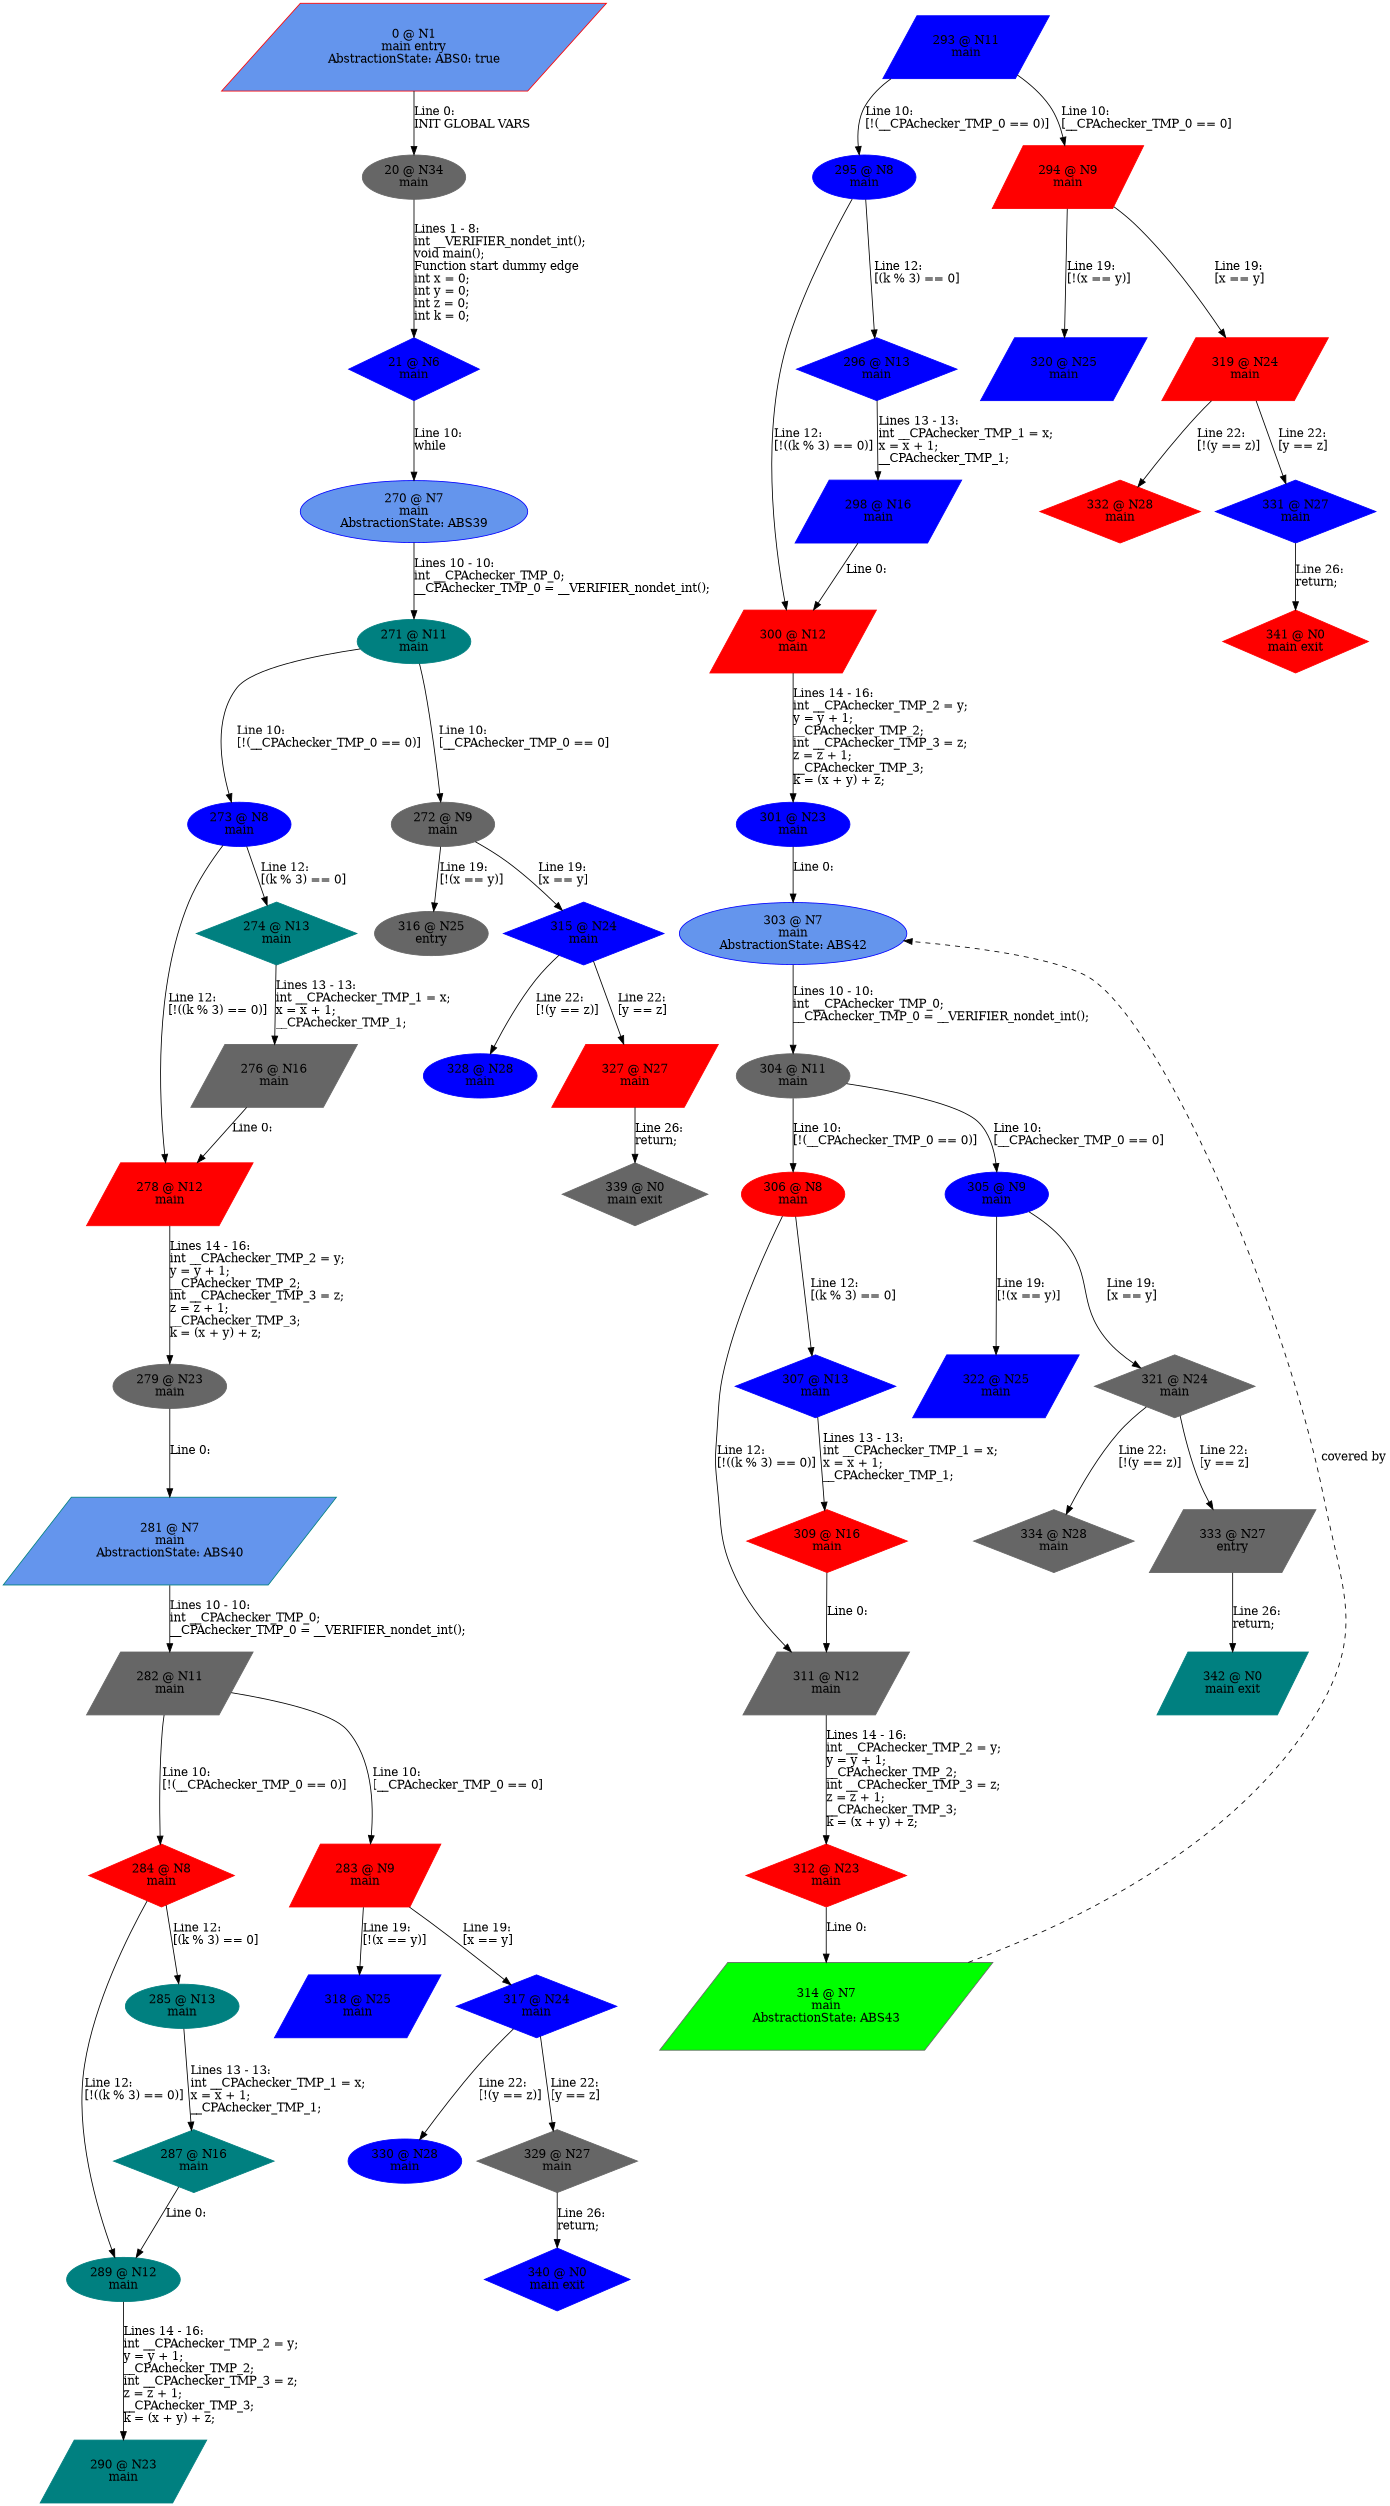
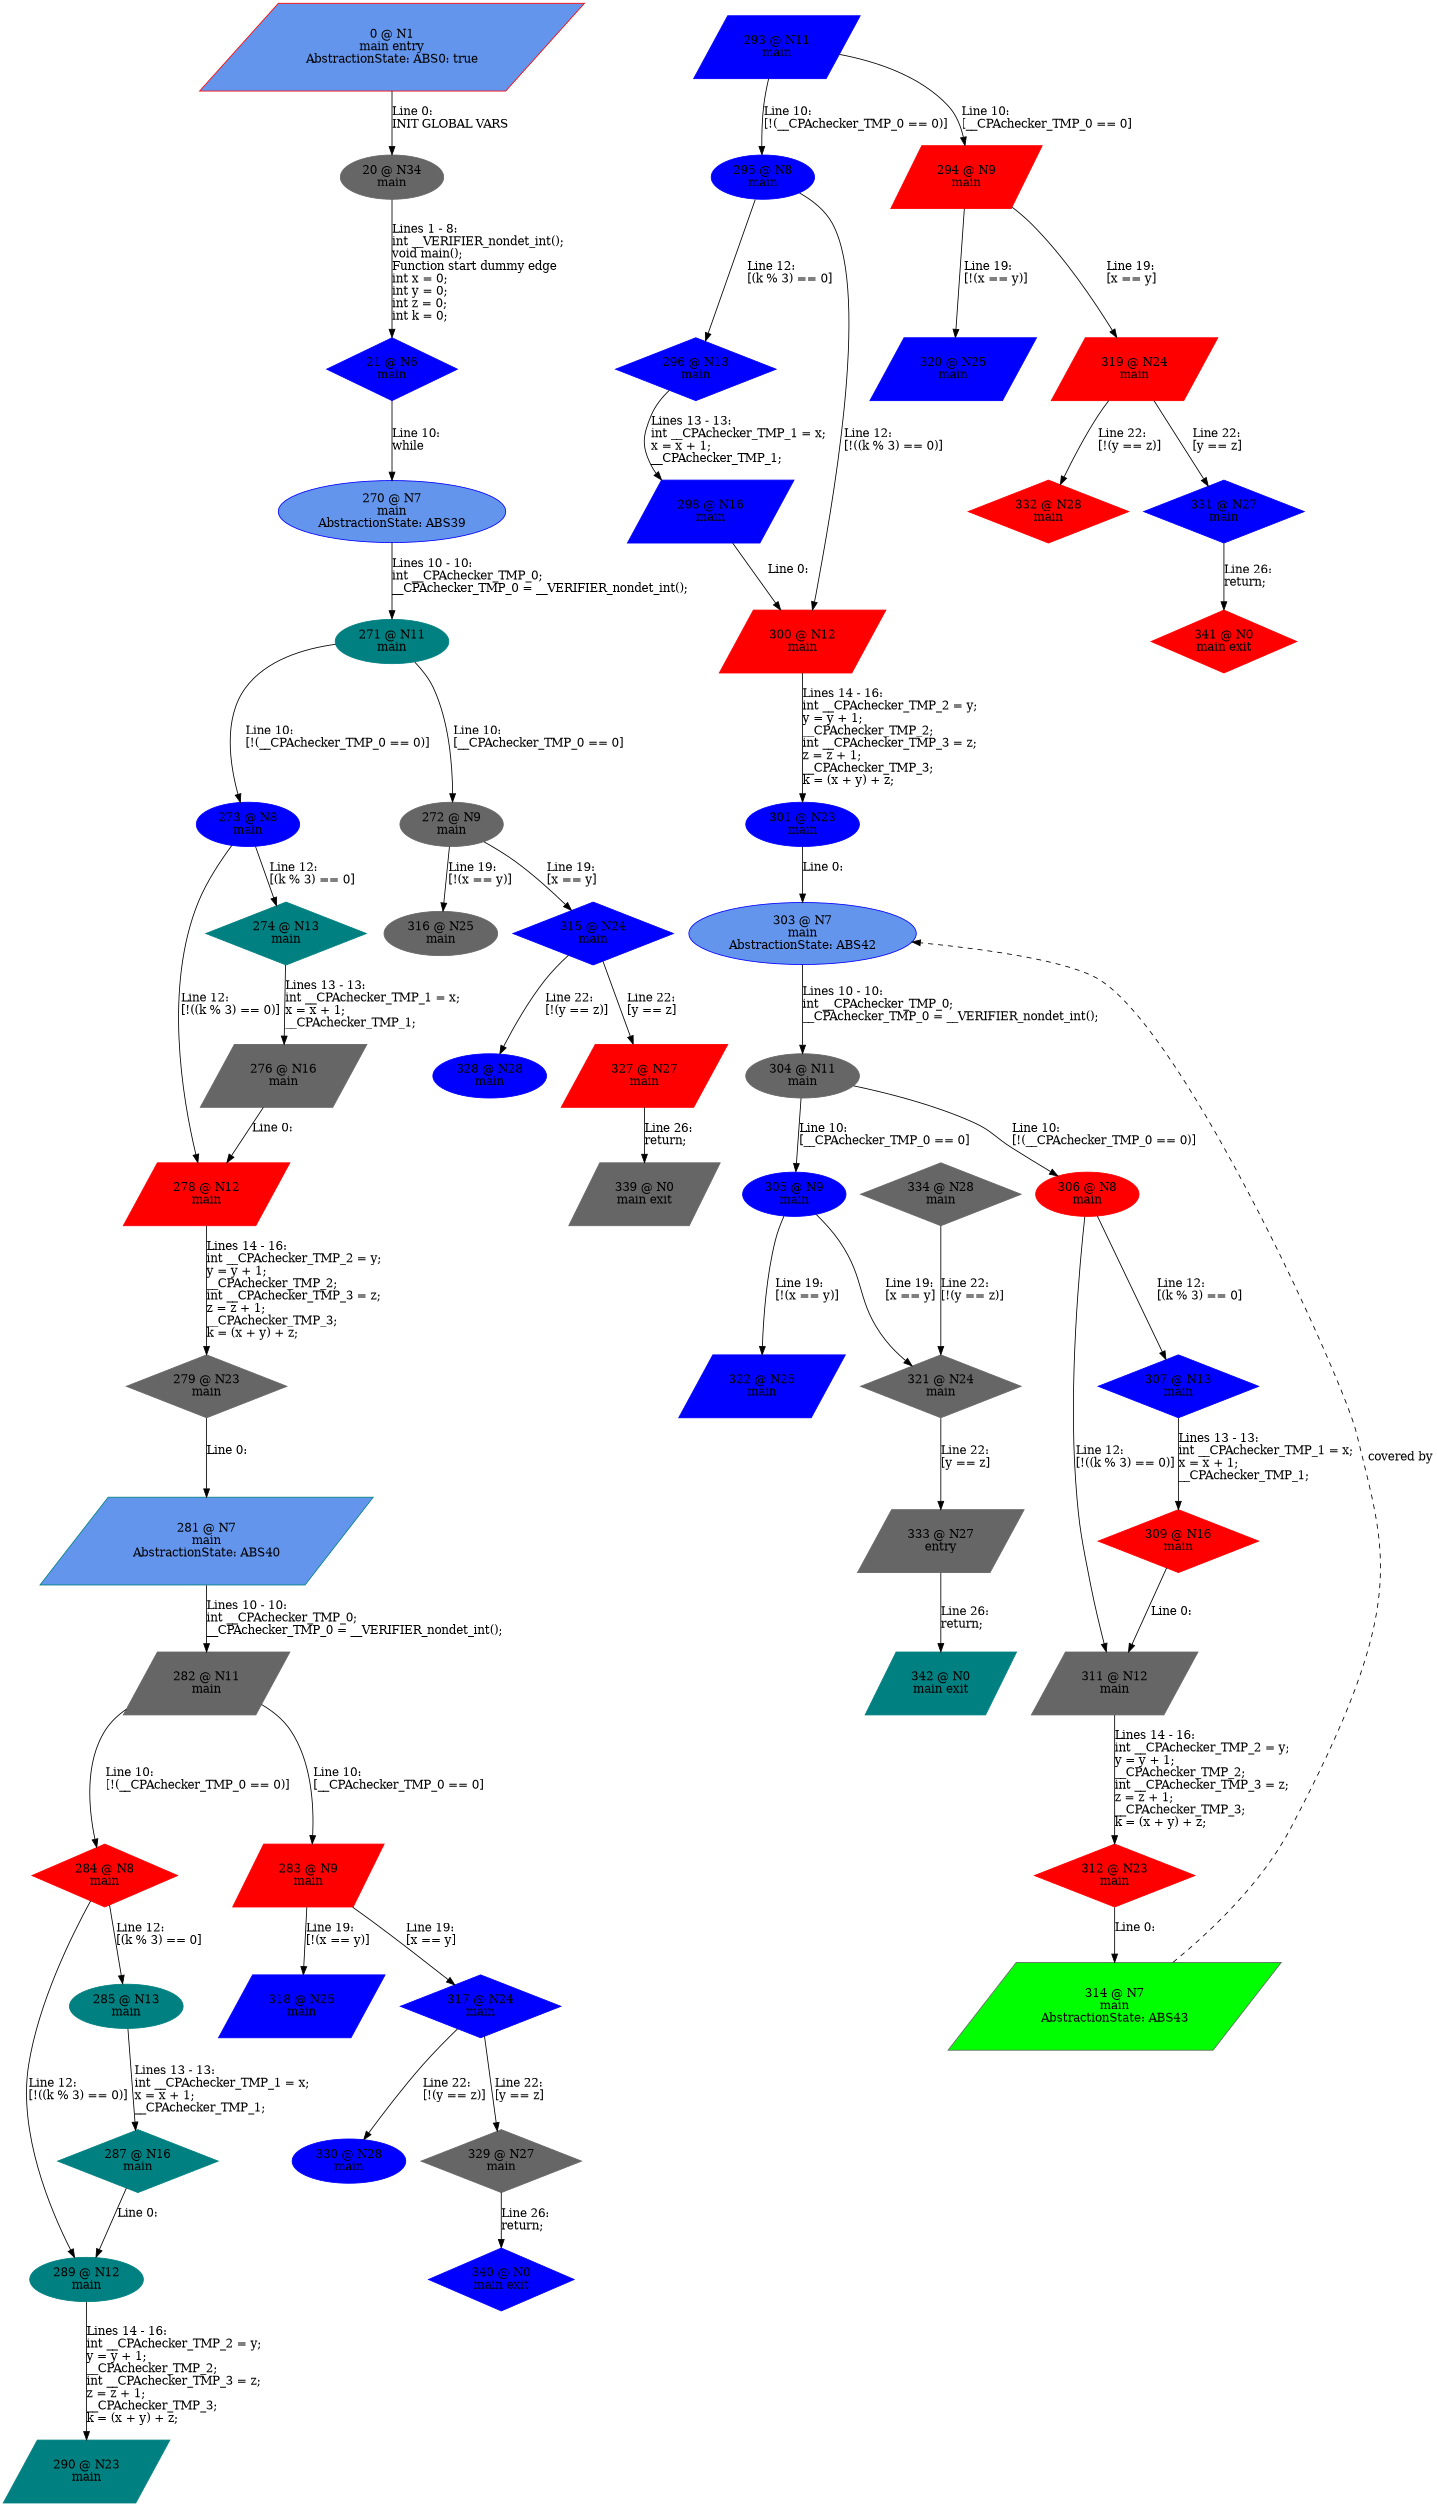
(431, 933) -> (441, 933)
(635, 1194) -> (644, 1194)
(170, 1386) -> (207, 1386)
(1103, 1453) -> (941, 1286)
